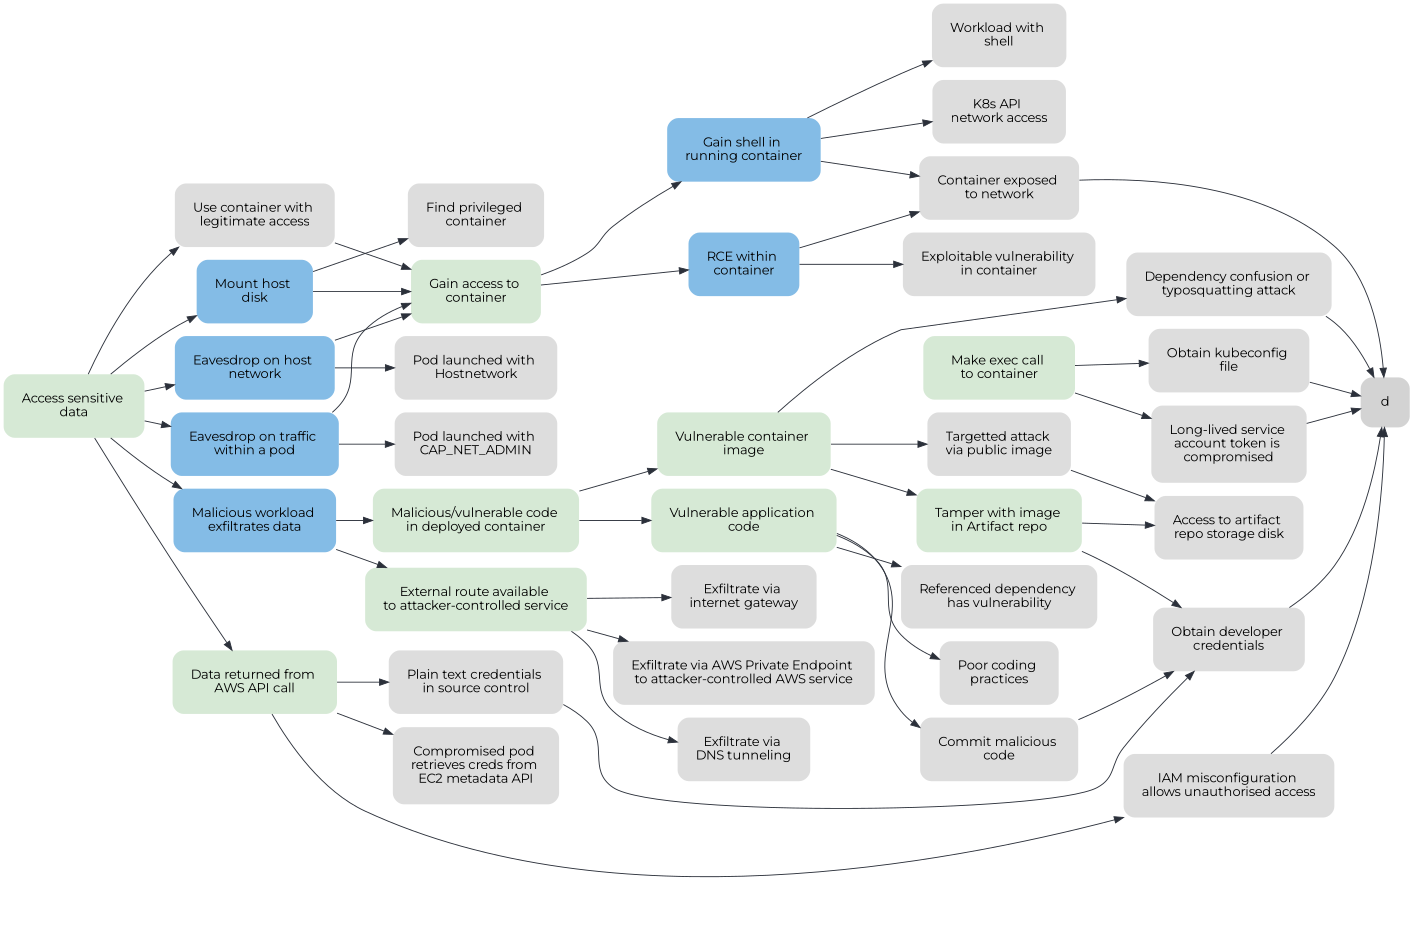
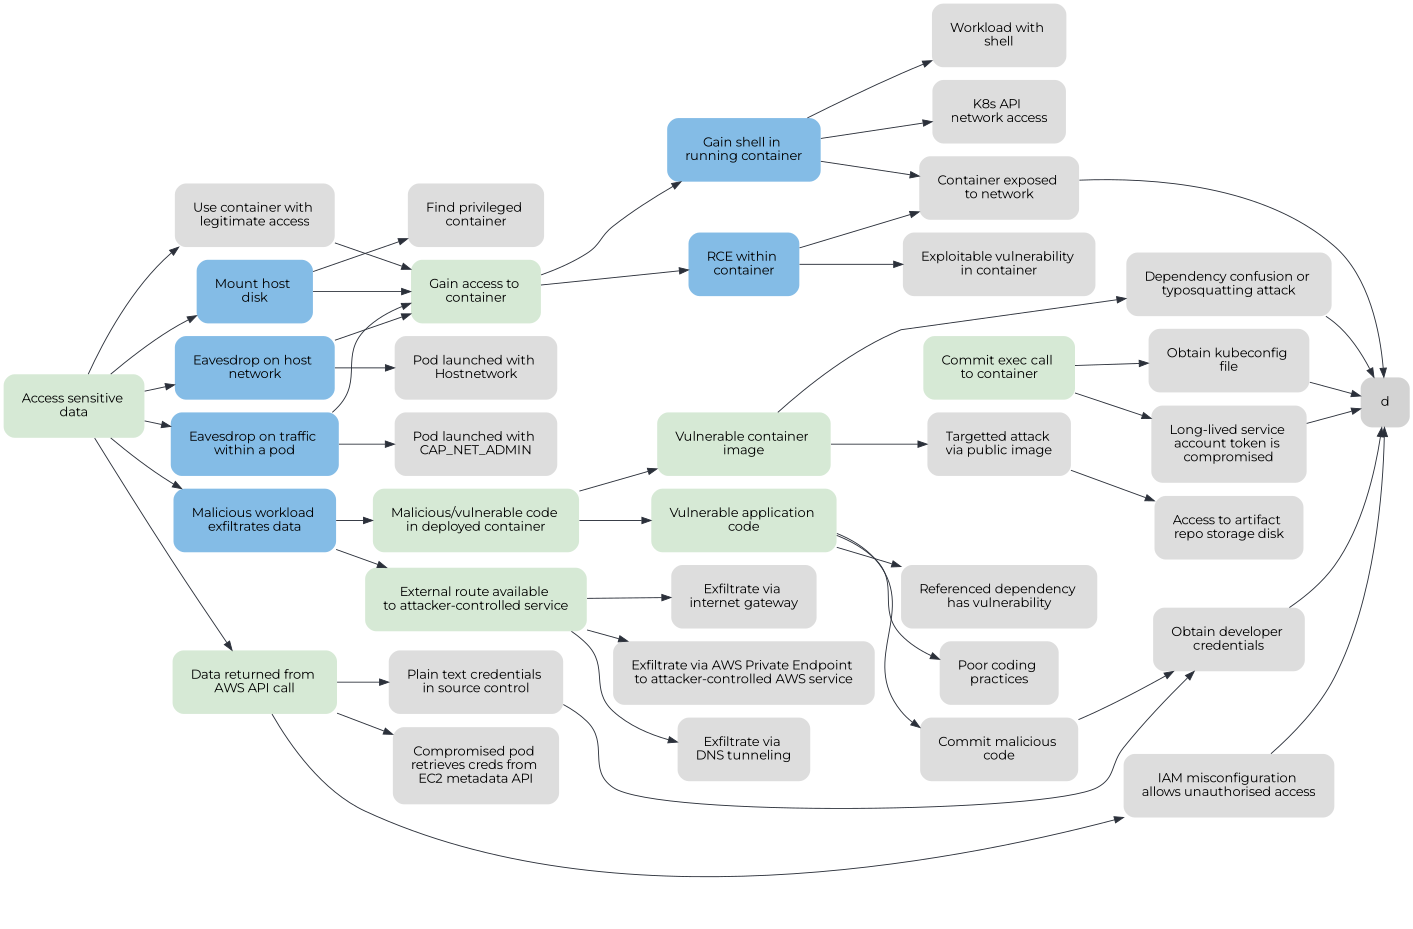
(999, 368) -> (999, 368)
(999, 521) -> none
